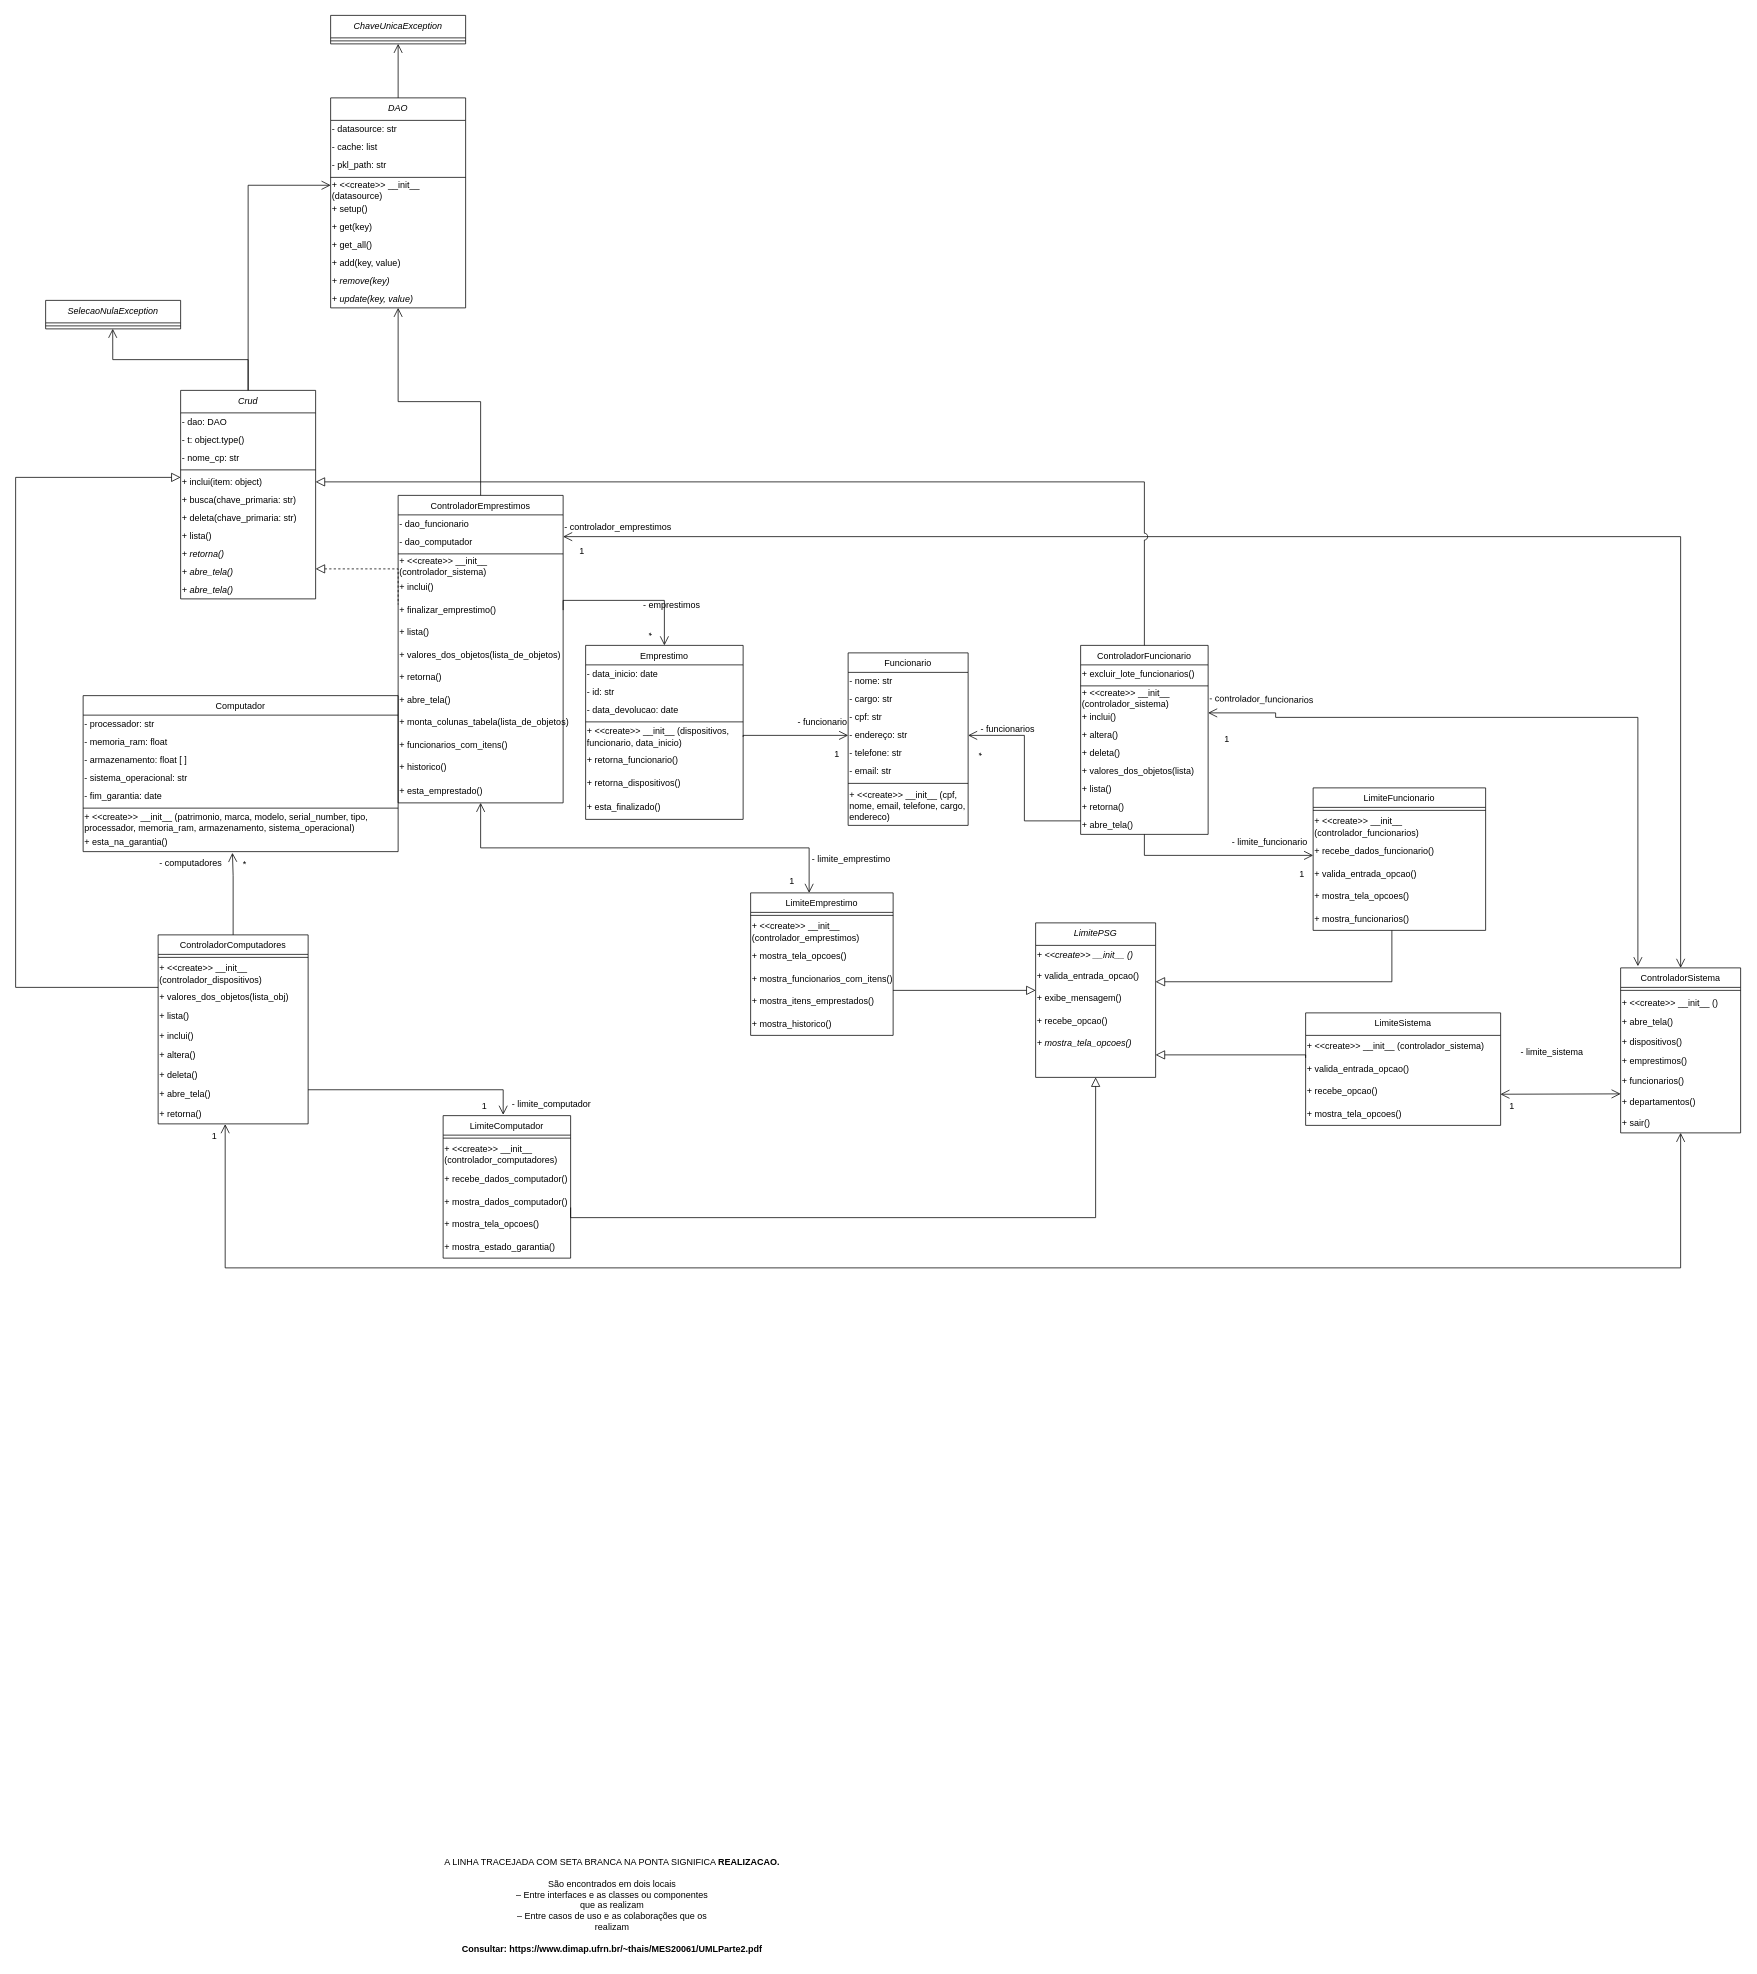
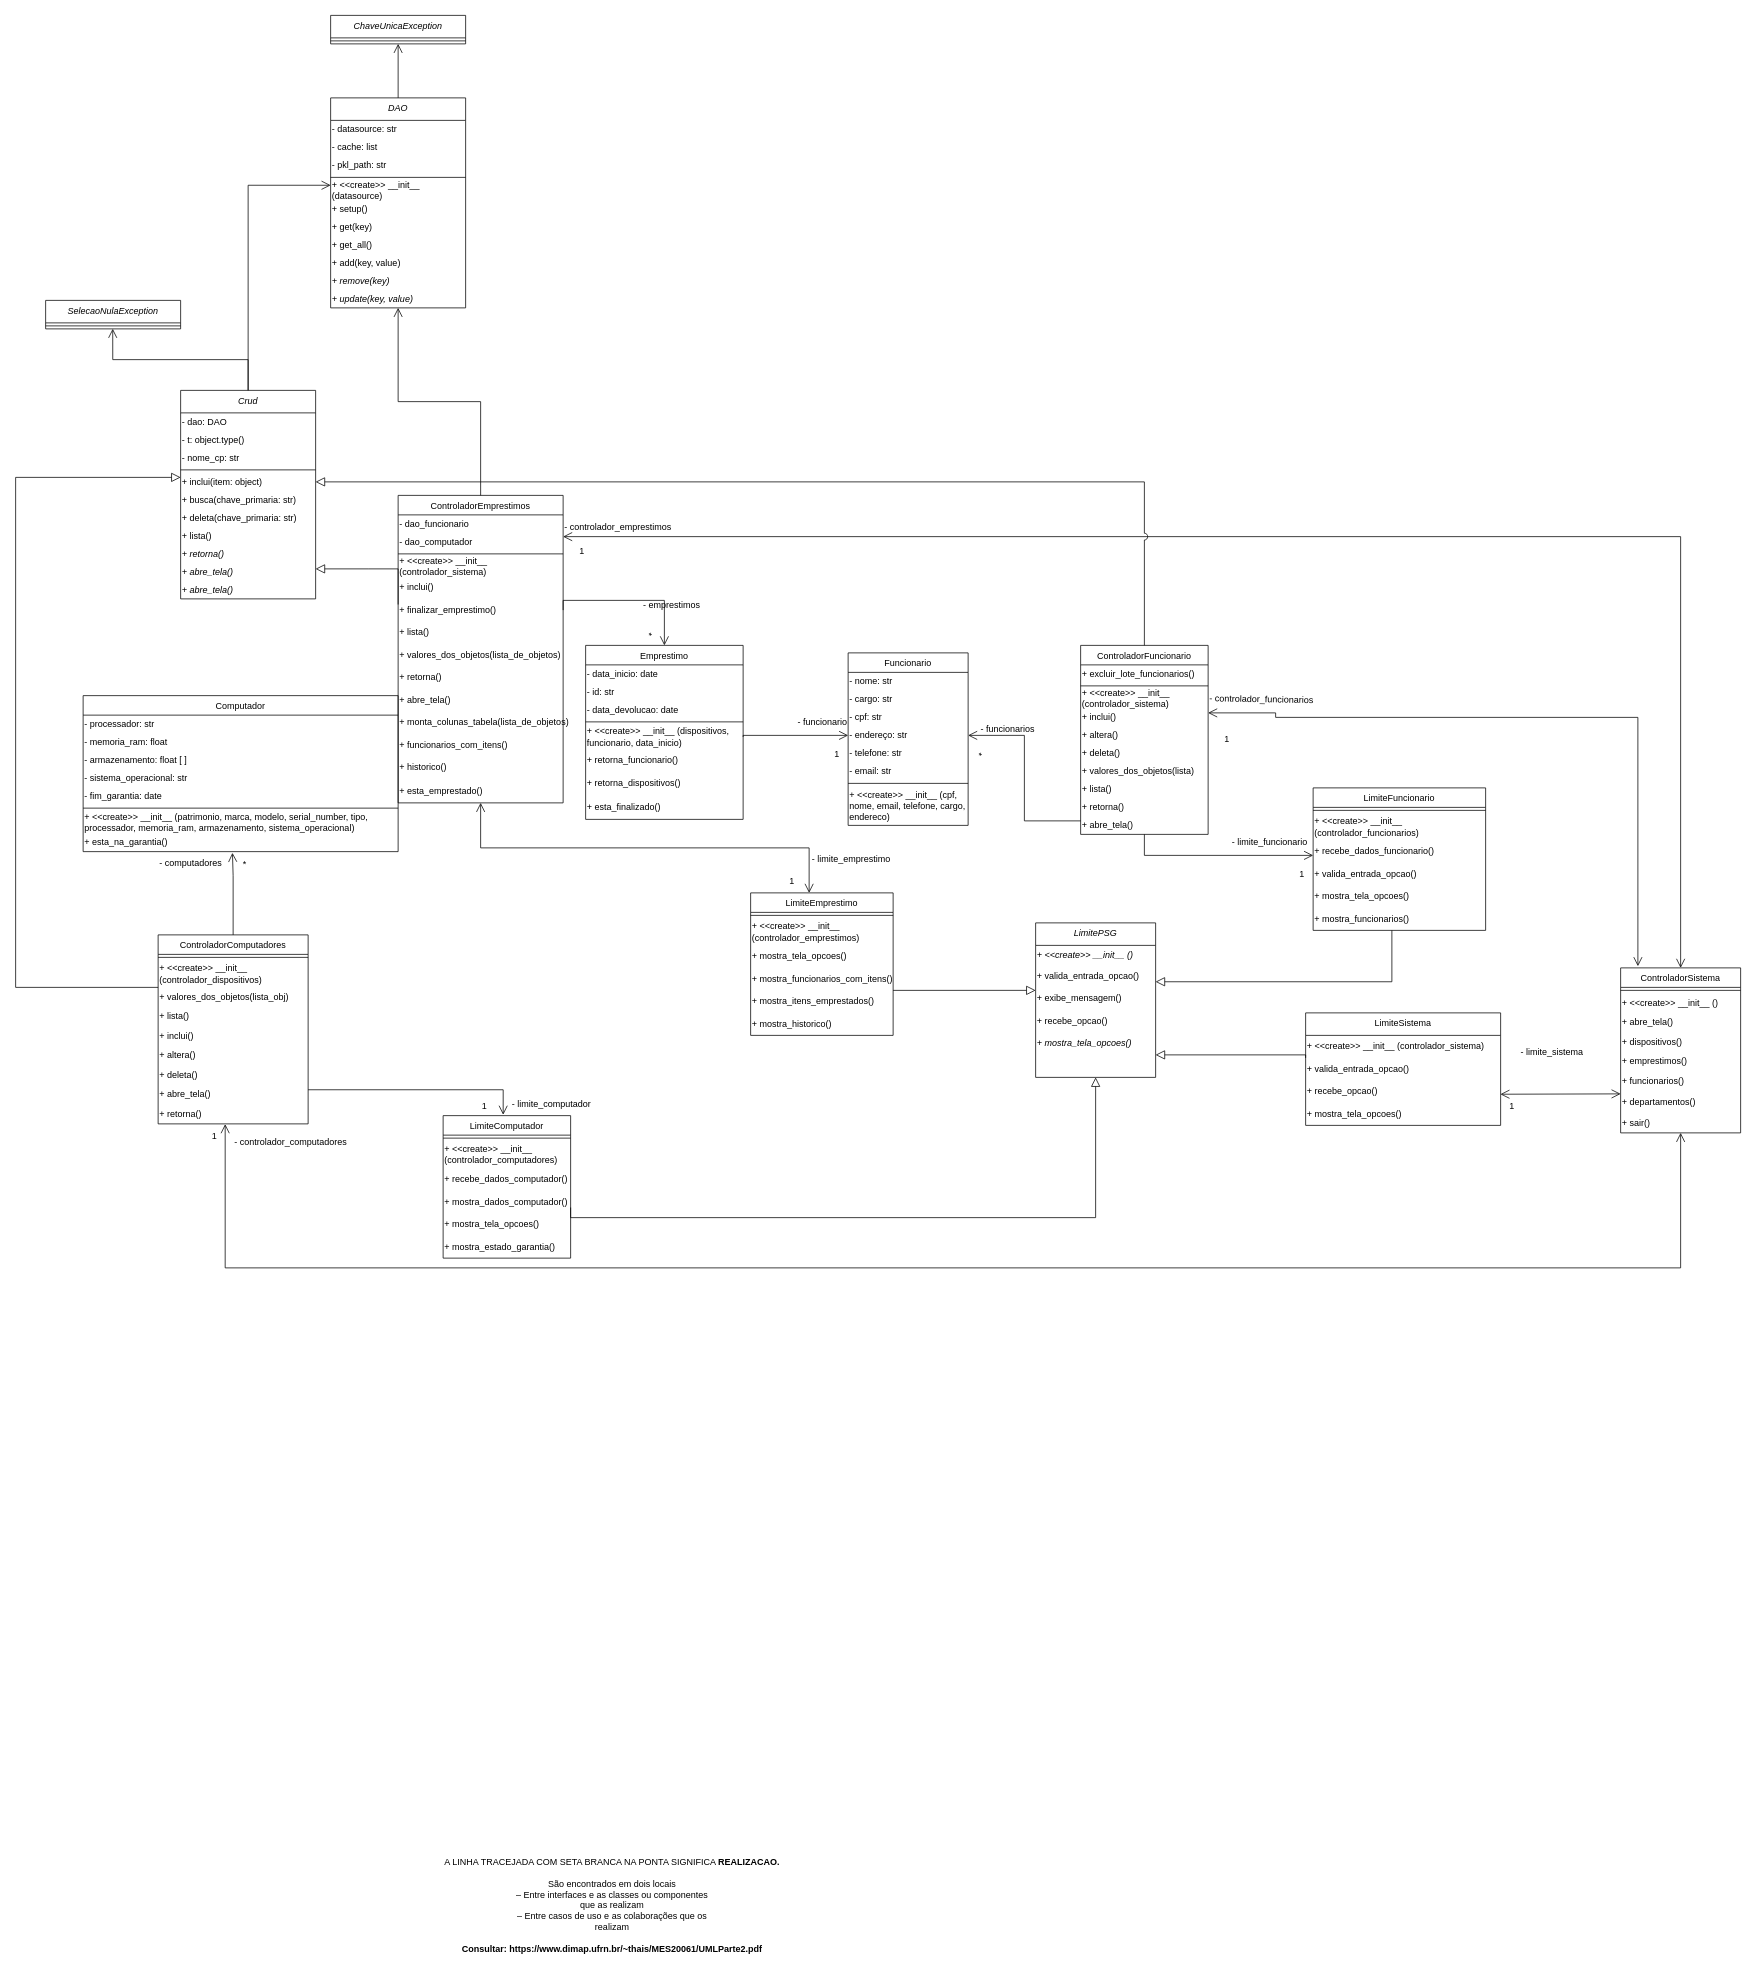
(360, 569) -> (360, 569)
none -> (297, 1142)
